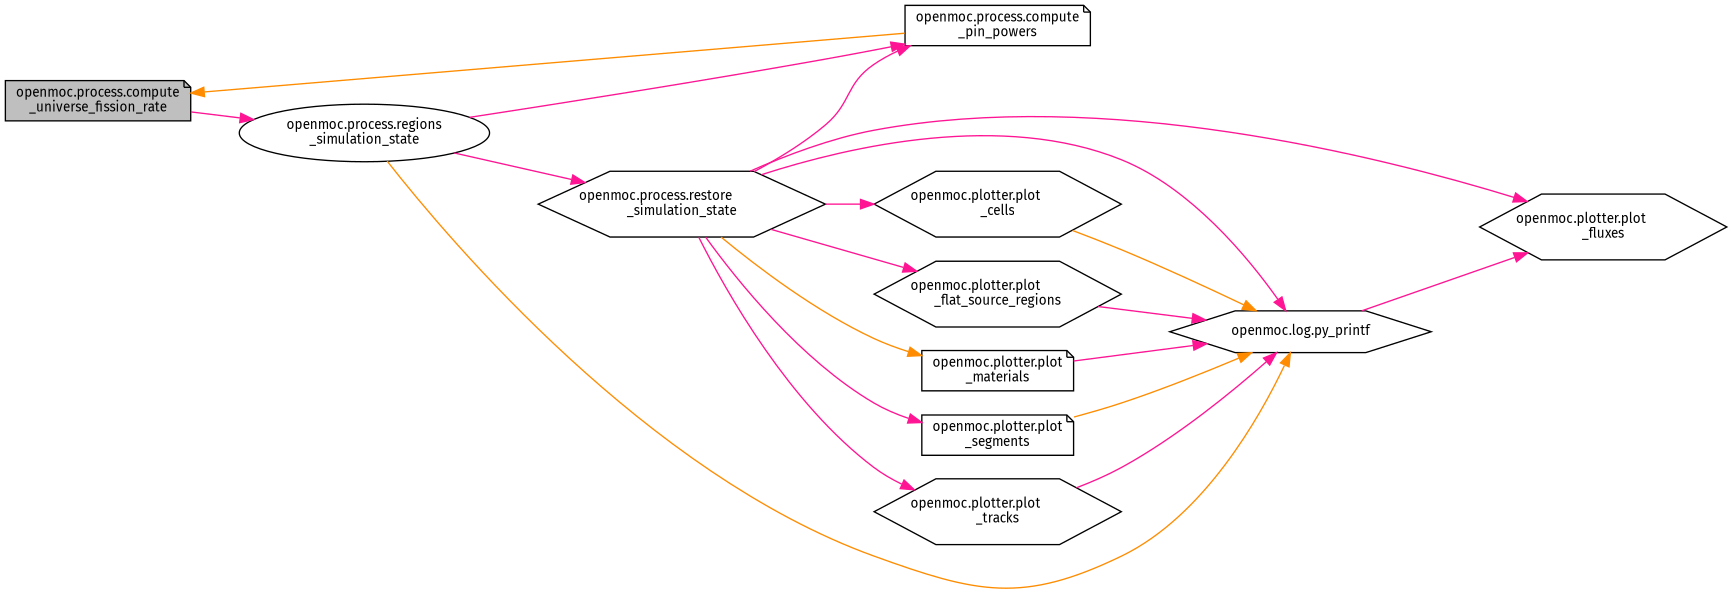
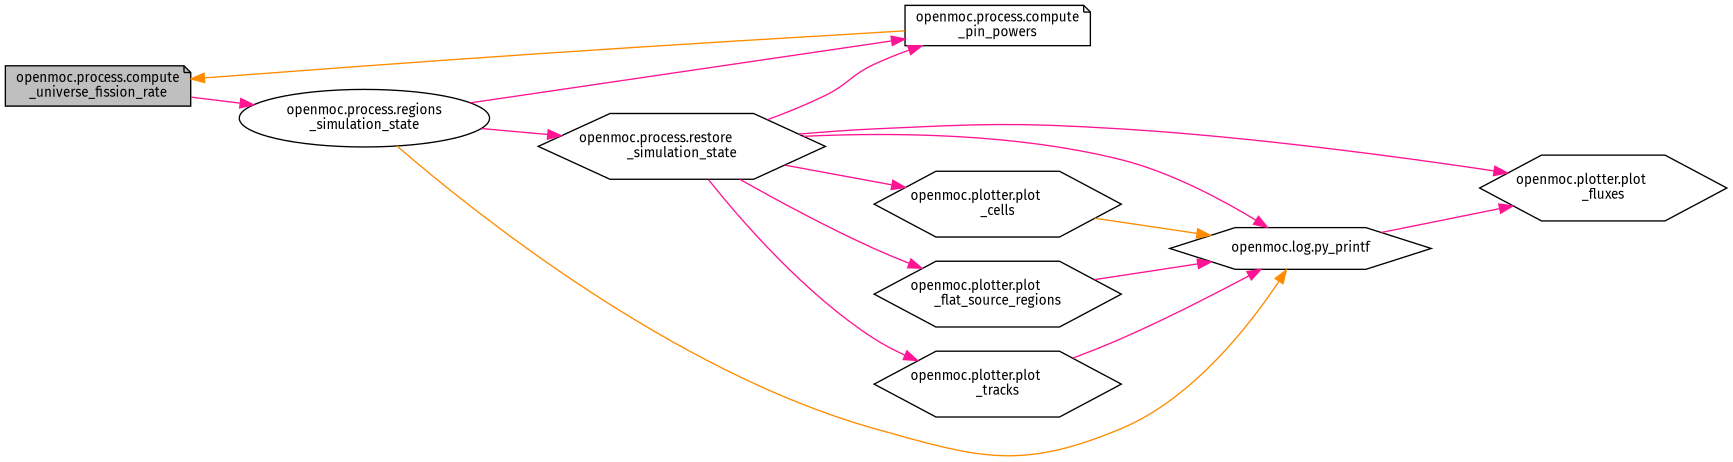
(998, 371) -> none
(998, 435) -> none
